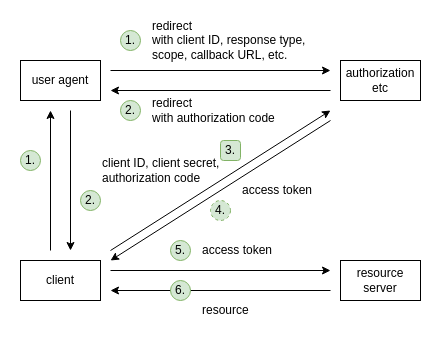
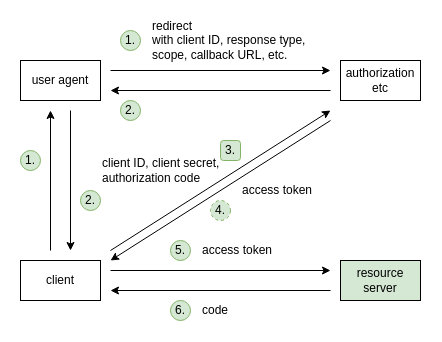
(221, 111) -> none
(381, 281) -> (381, 281)
(181, 291) -> (181, 311)
(229, 311) -> (216, 311)
